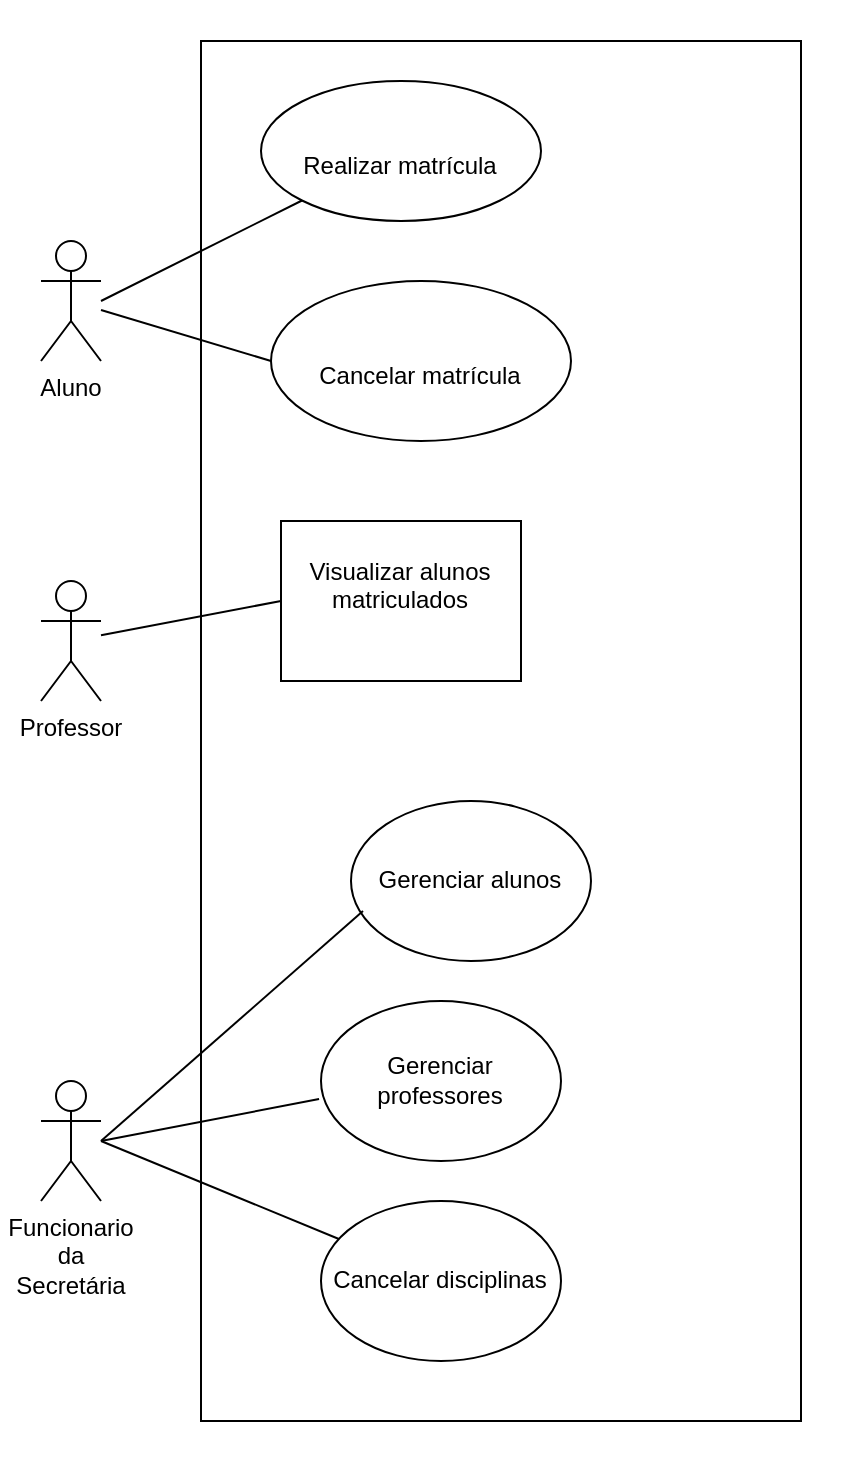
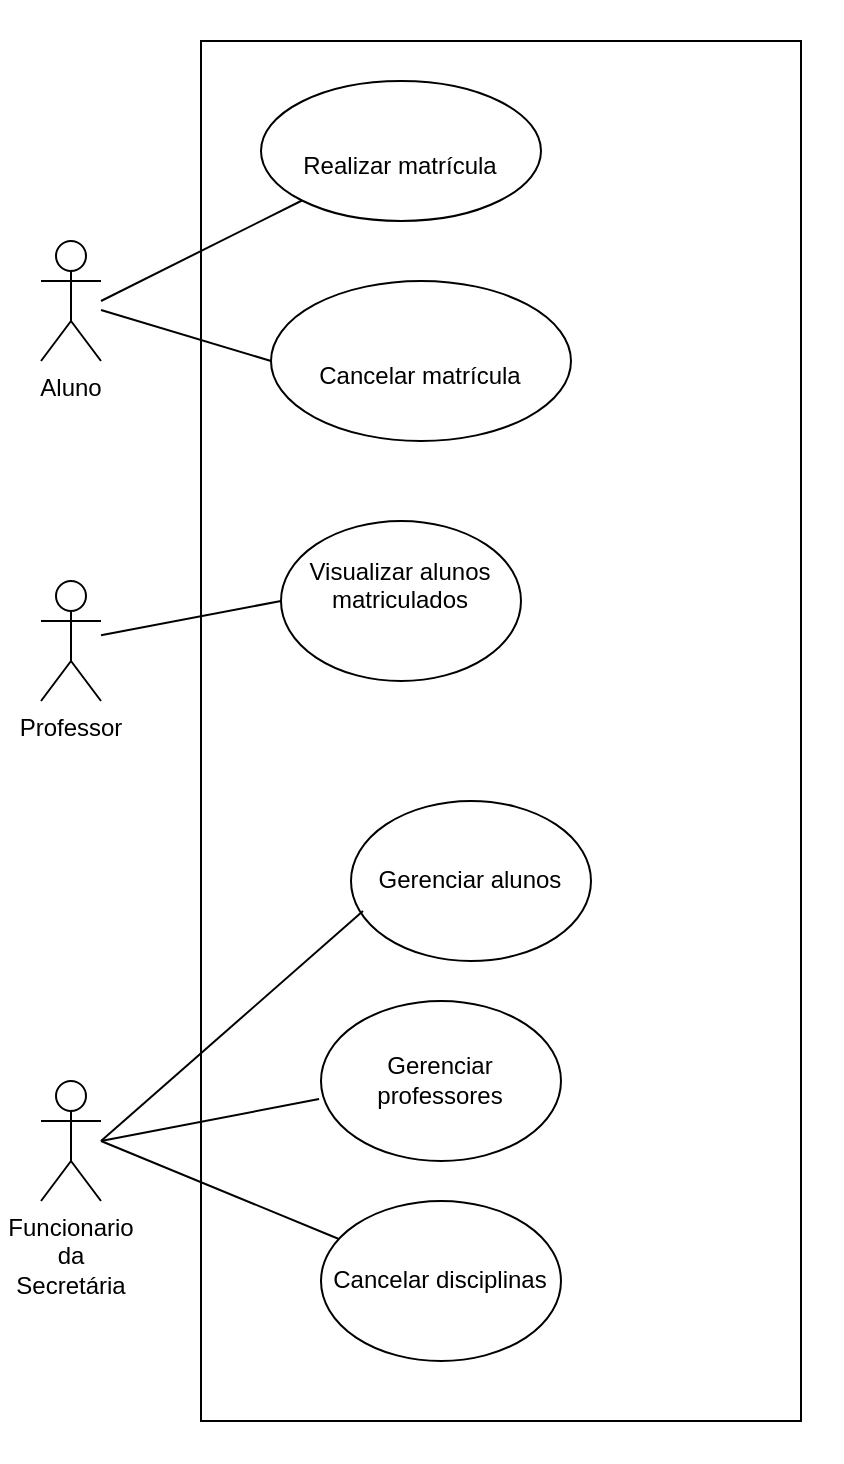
(401, 601) -> (401, 601)
